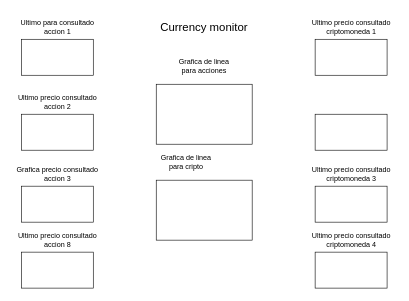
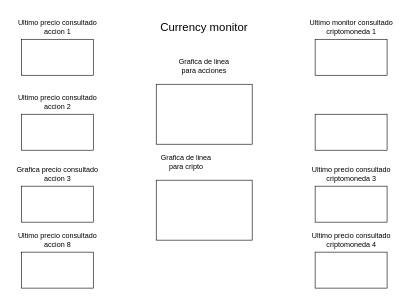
(58, 27) -> (58, 27)
(352, 27) -> (352, 27)
